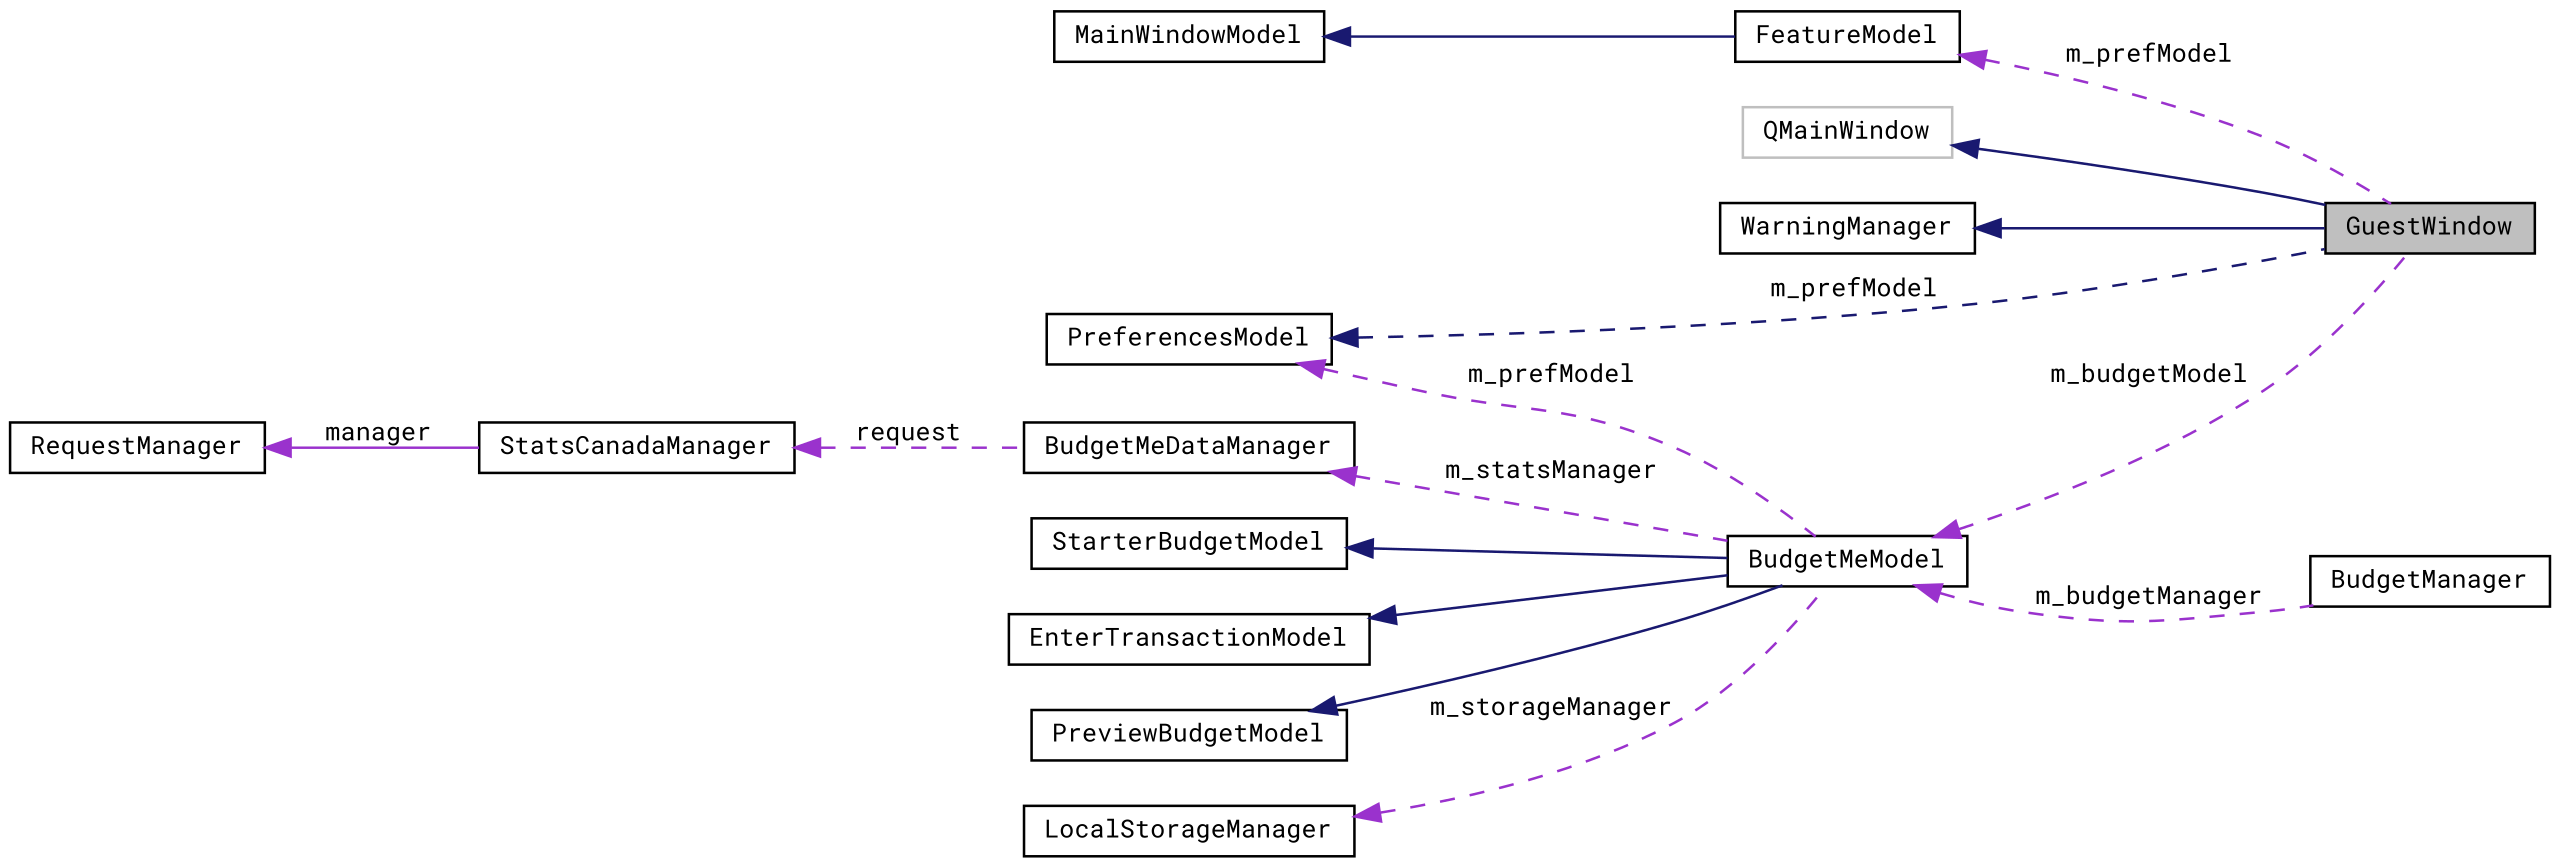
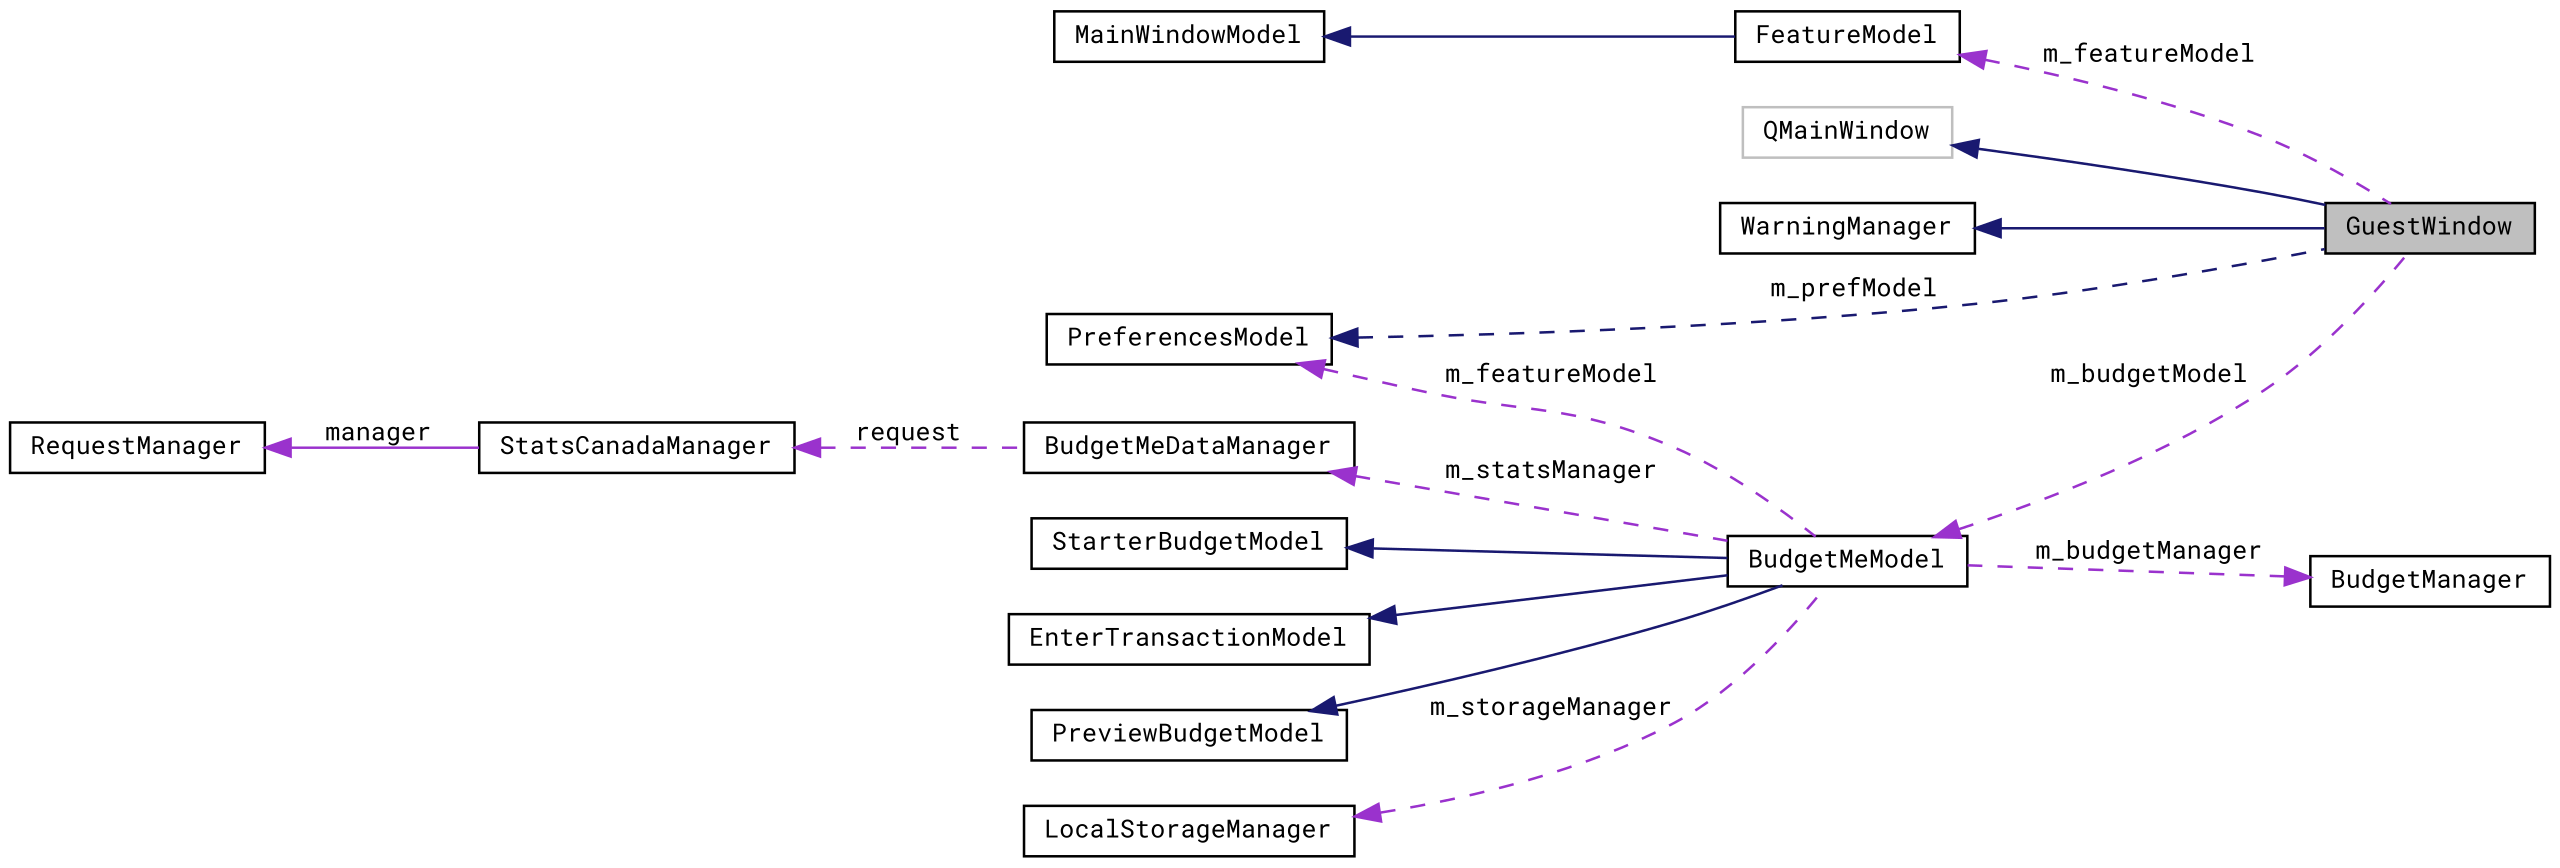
(2143, 55) -> (2143, 55)
(1545, 376) -> (1545, 376)
(2126, 621) -> (2126, 571)
